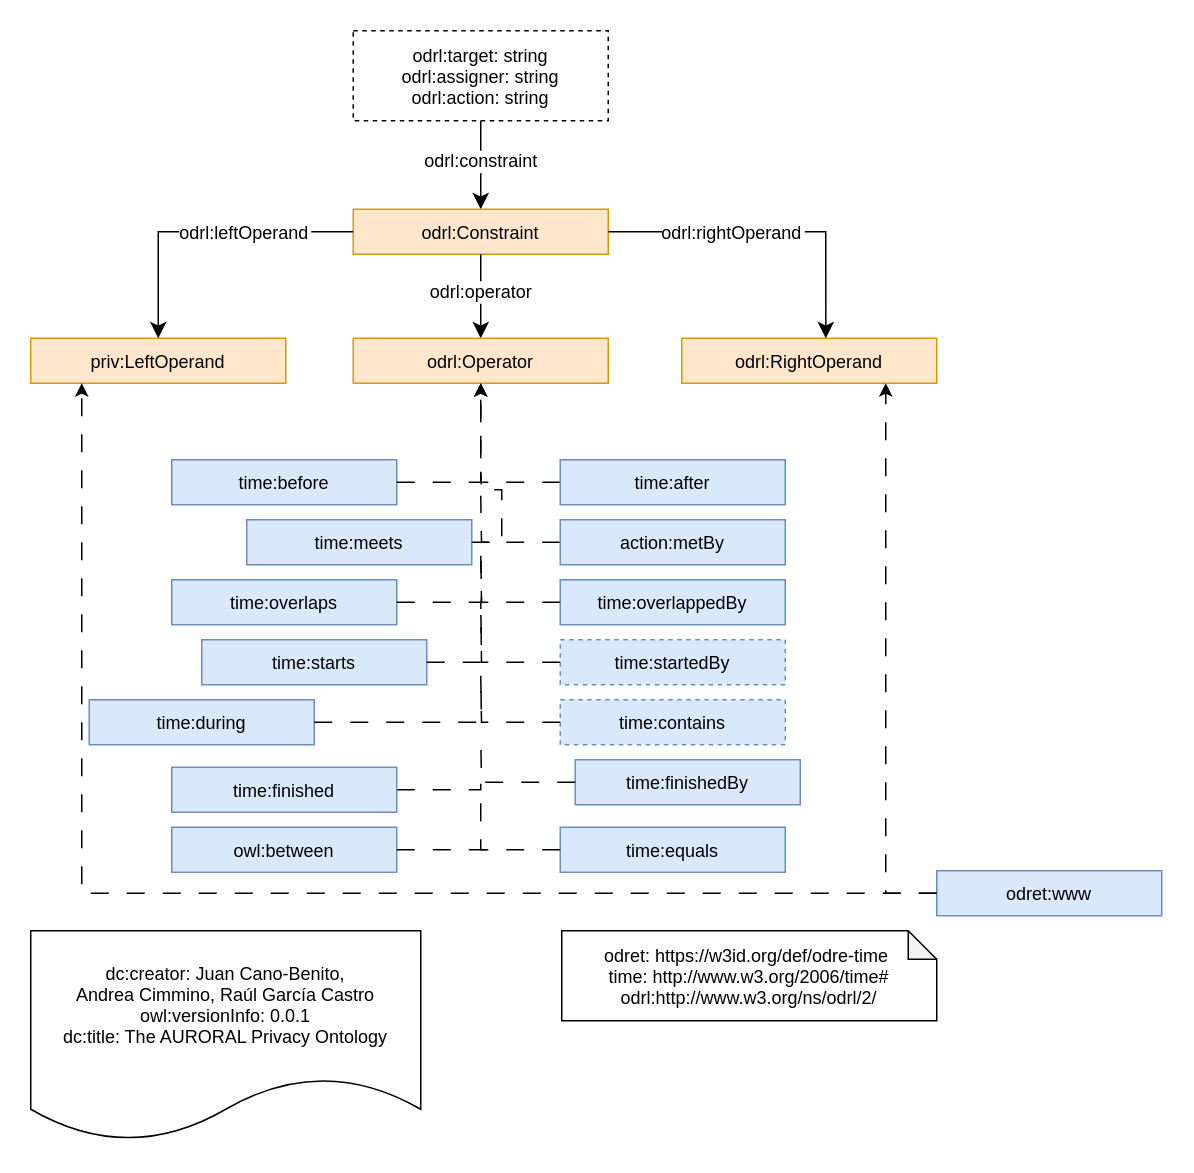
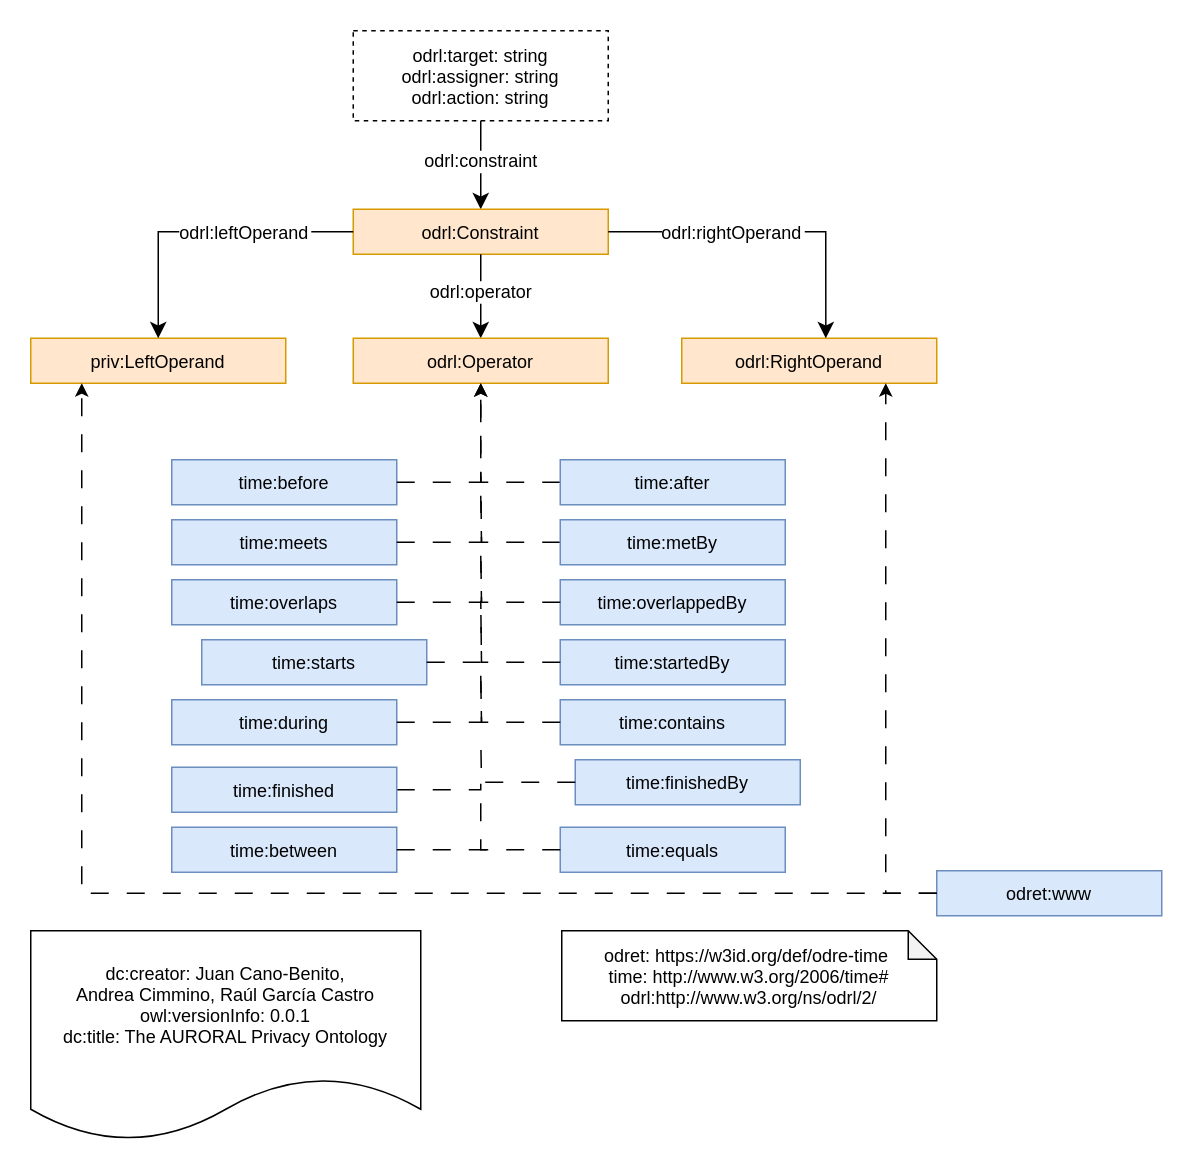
(359, 542) -> (284, 542)
(672, 543) -> (672, 543)
(673, 662) -> (673, 662)
(202, 722) -> (284, 722)
(673, 722) -> (673, 722)
(284, 851) -> (284, 851)
